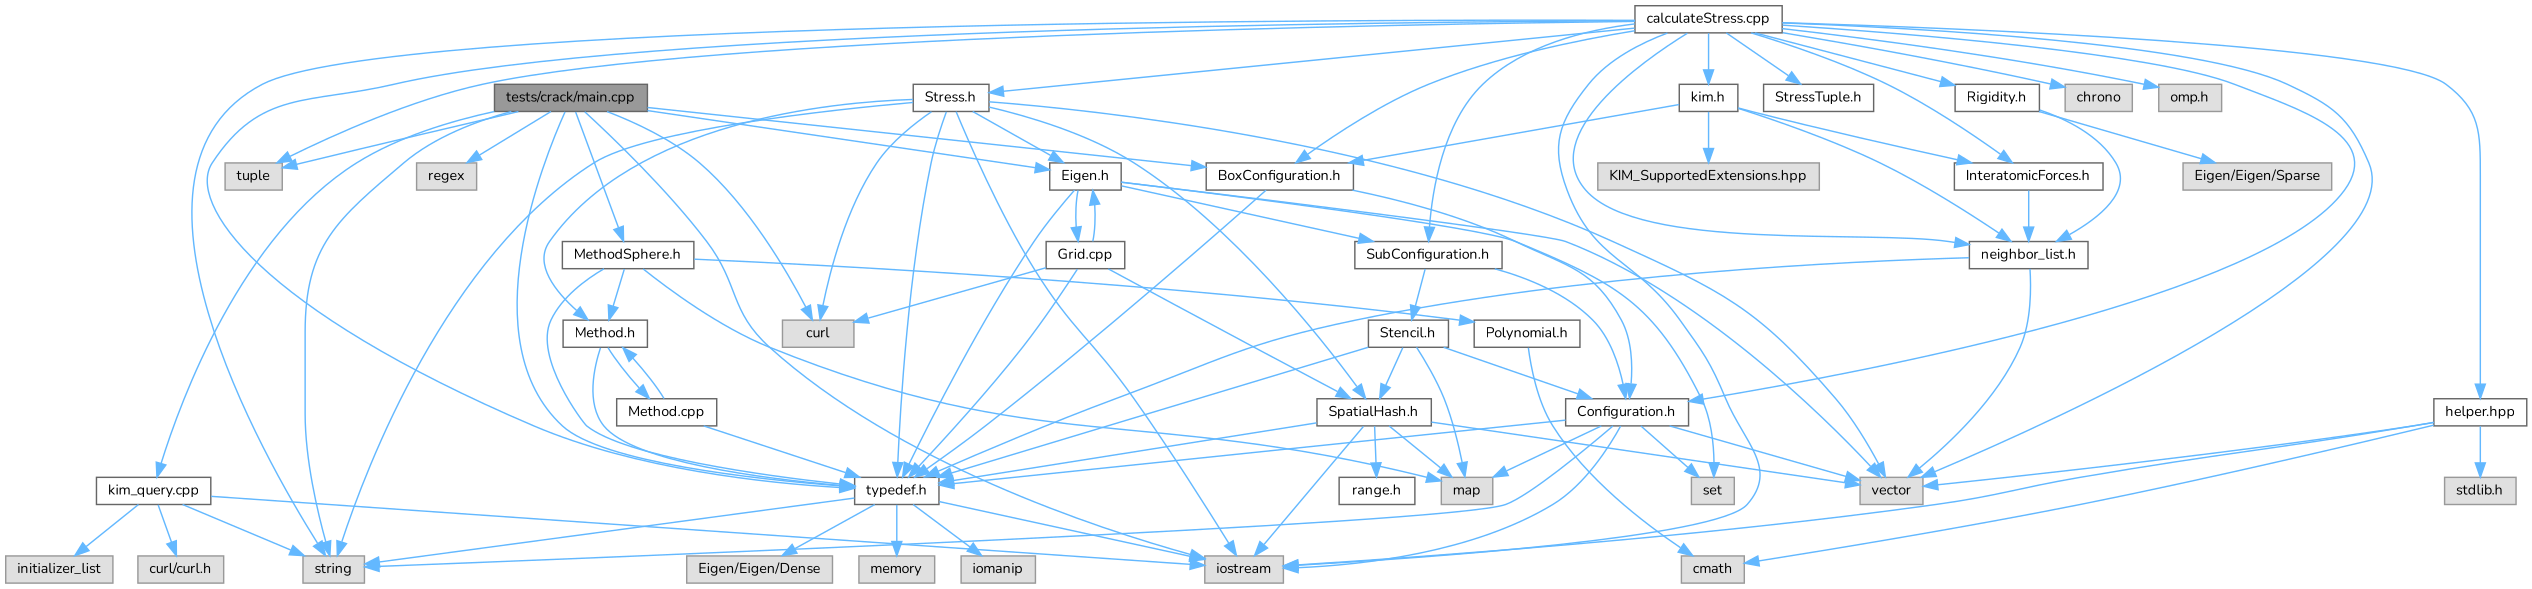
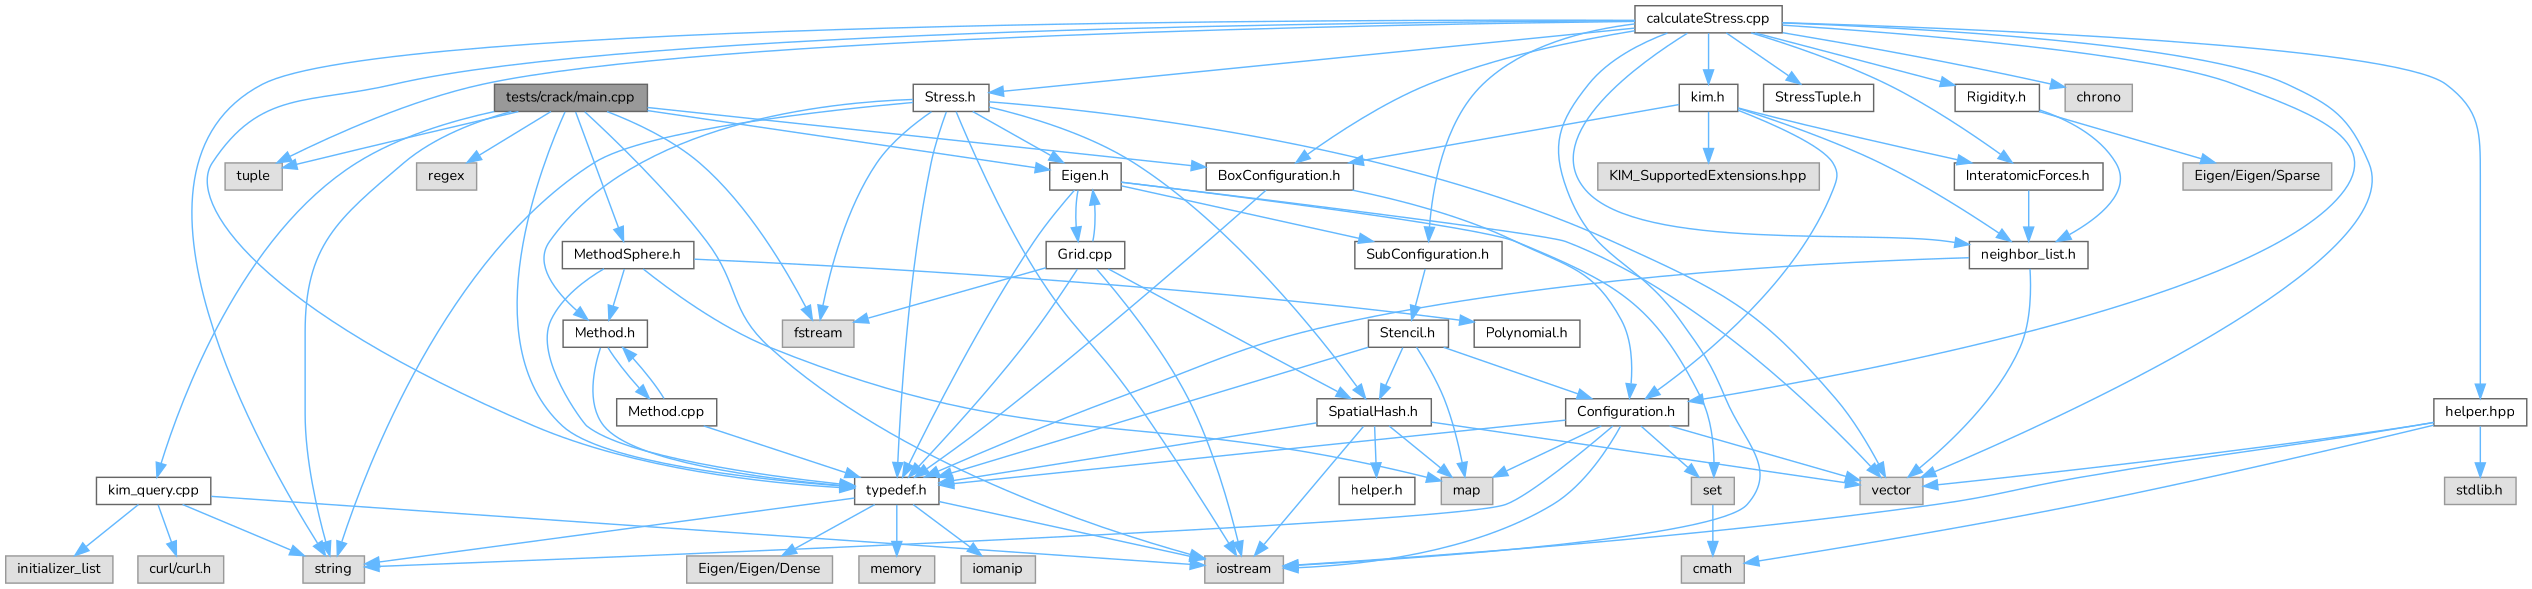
(2190, 98) -> none
(1578, 307) -> (1802, 248)
(818, 334) -> (818, 334)
none -> (1183, 389)
(1582, 464) -> (1713, 523)
(1377, 491) -> (1377, 491)
